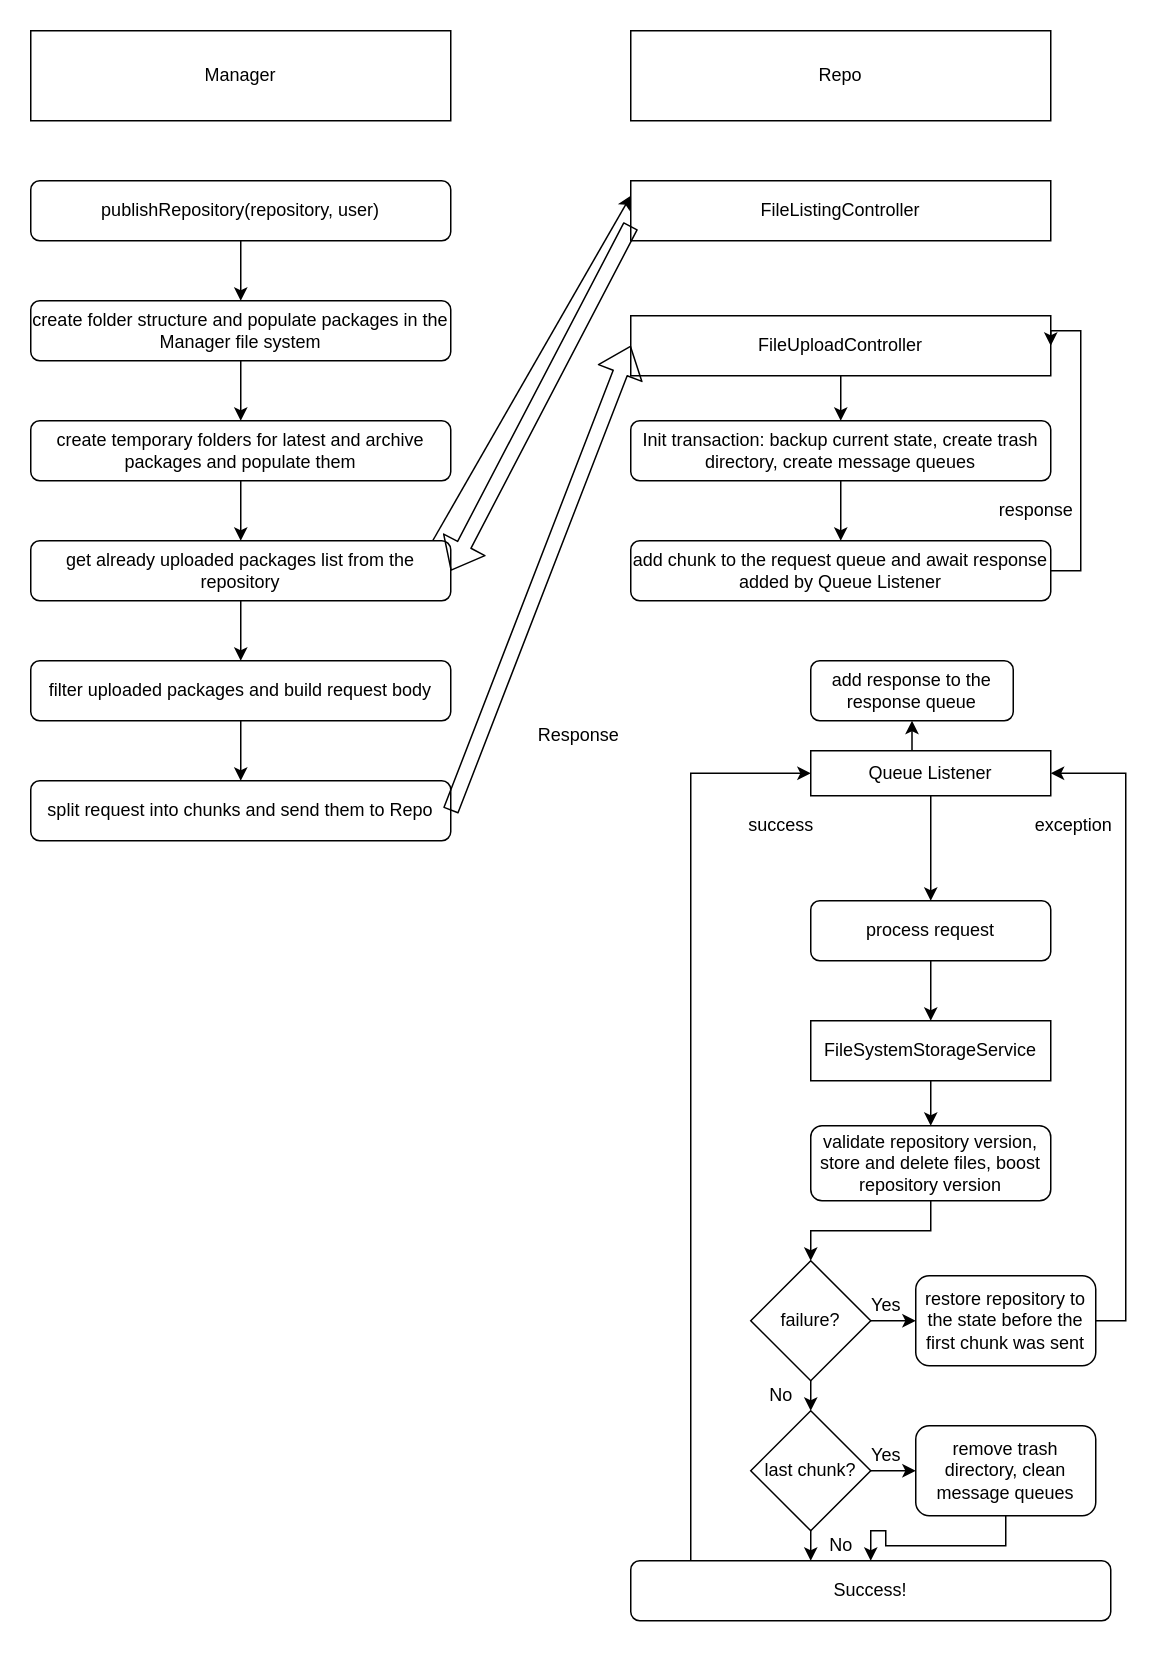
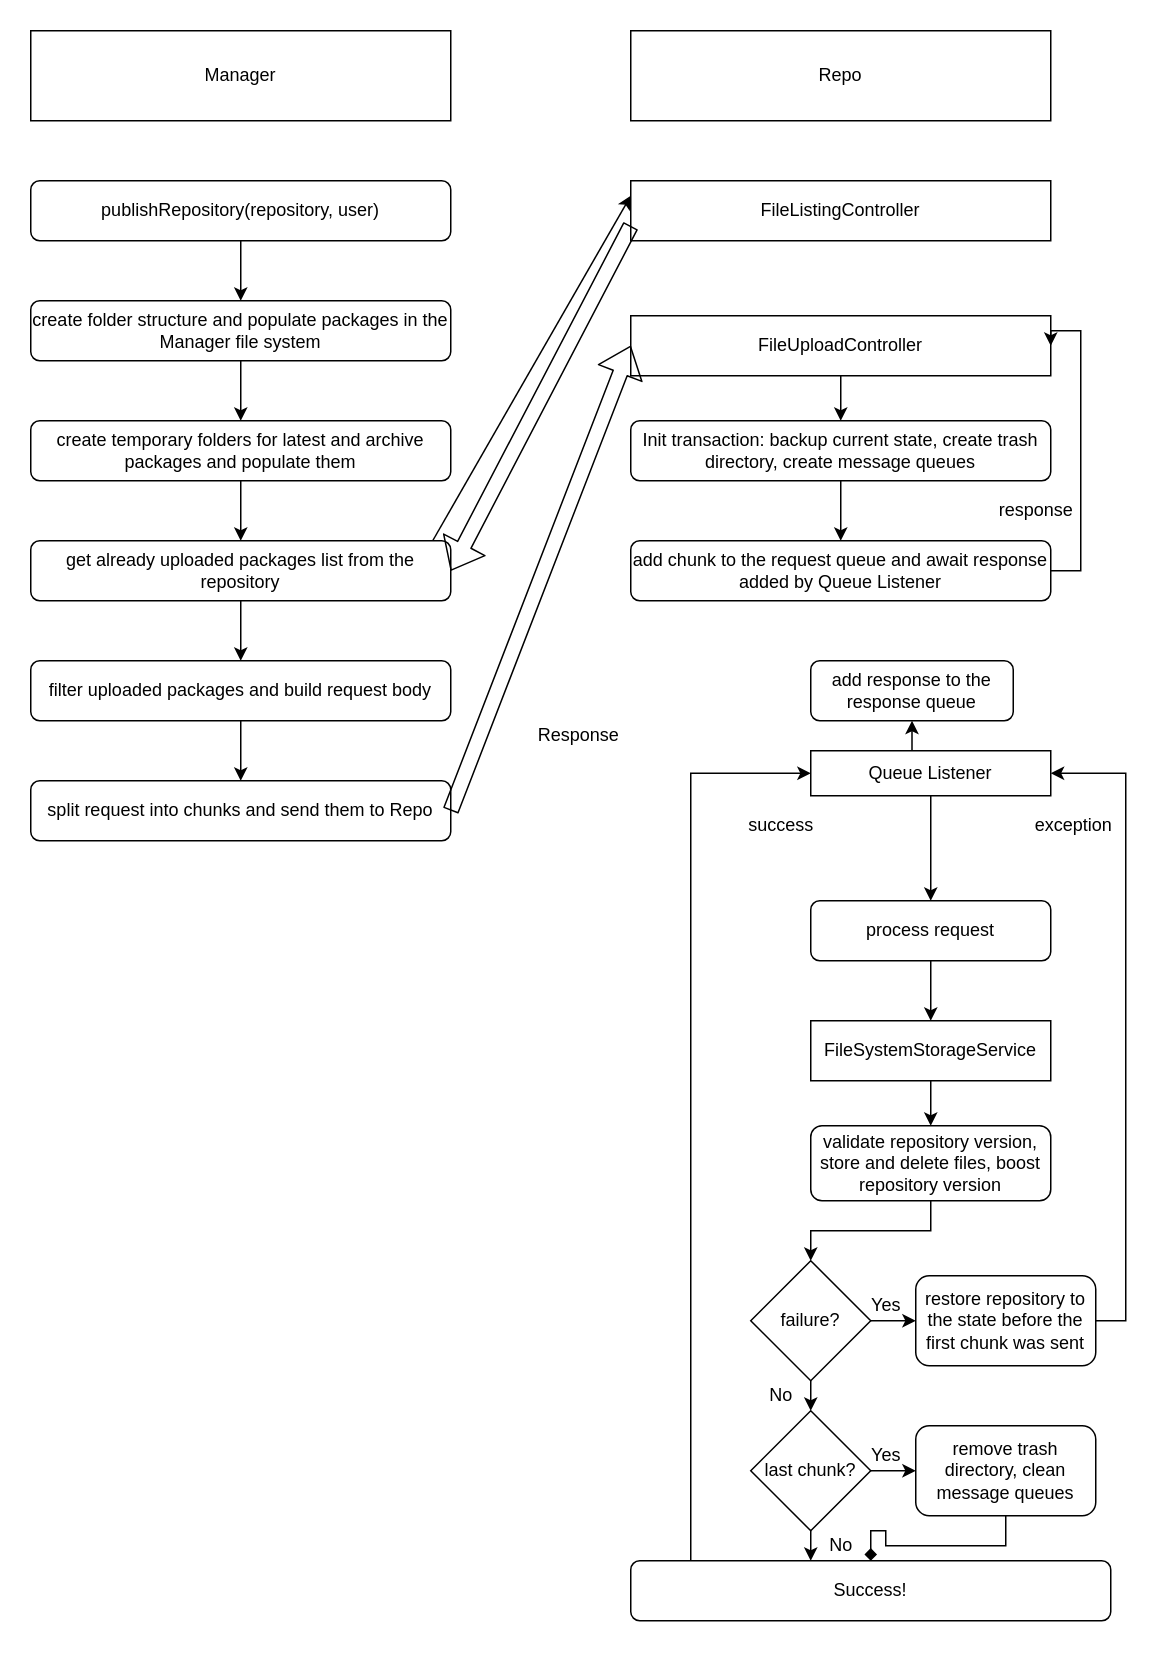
(871, 1549) -> (871, 1548)
